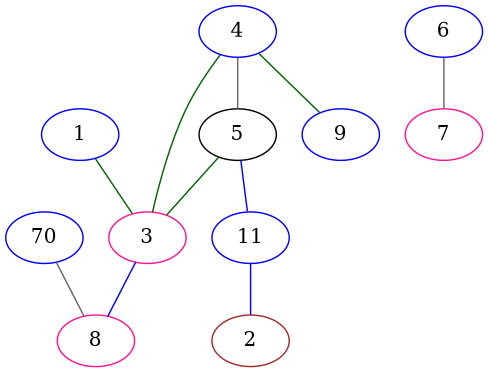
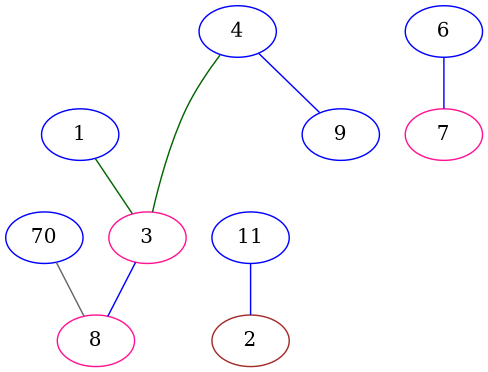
(289, 83) -> (289, 83)
(444, 83) -> (444, 83)
(238, 135) -> none
